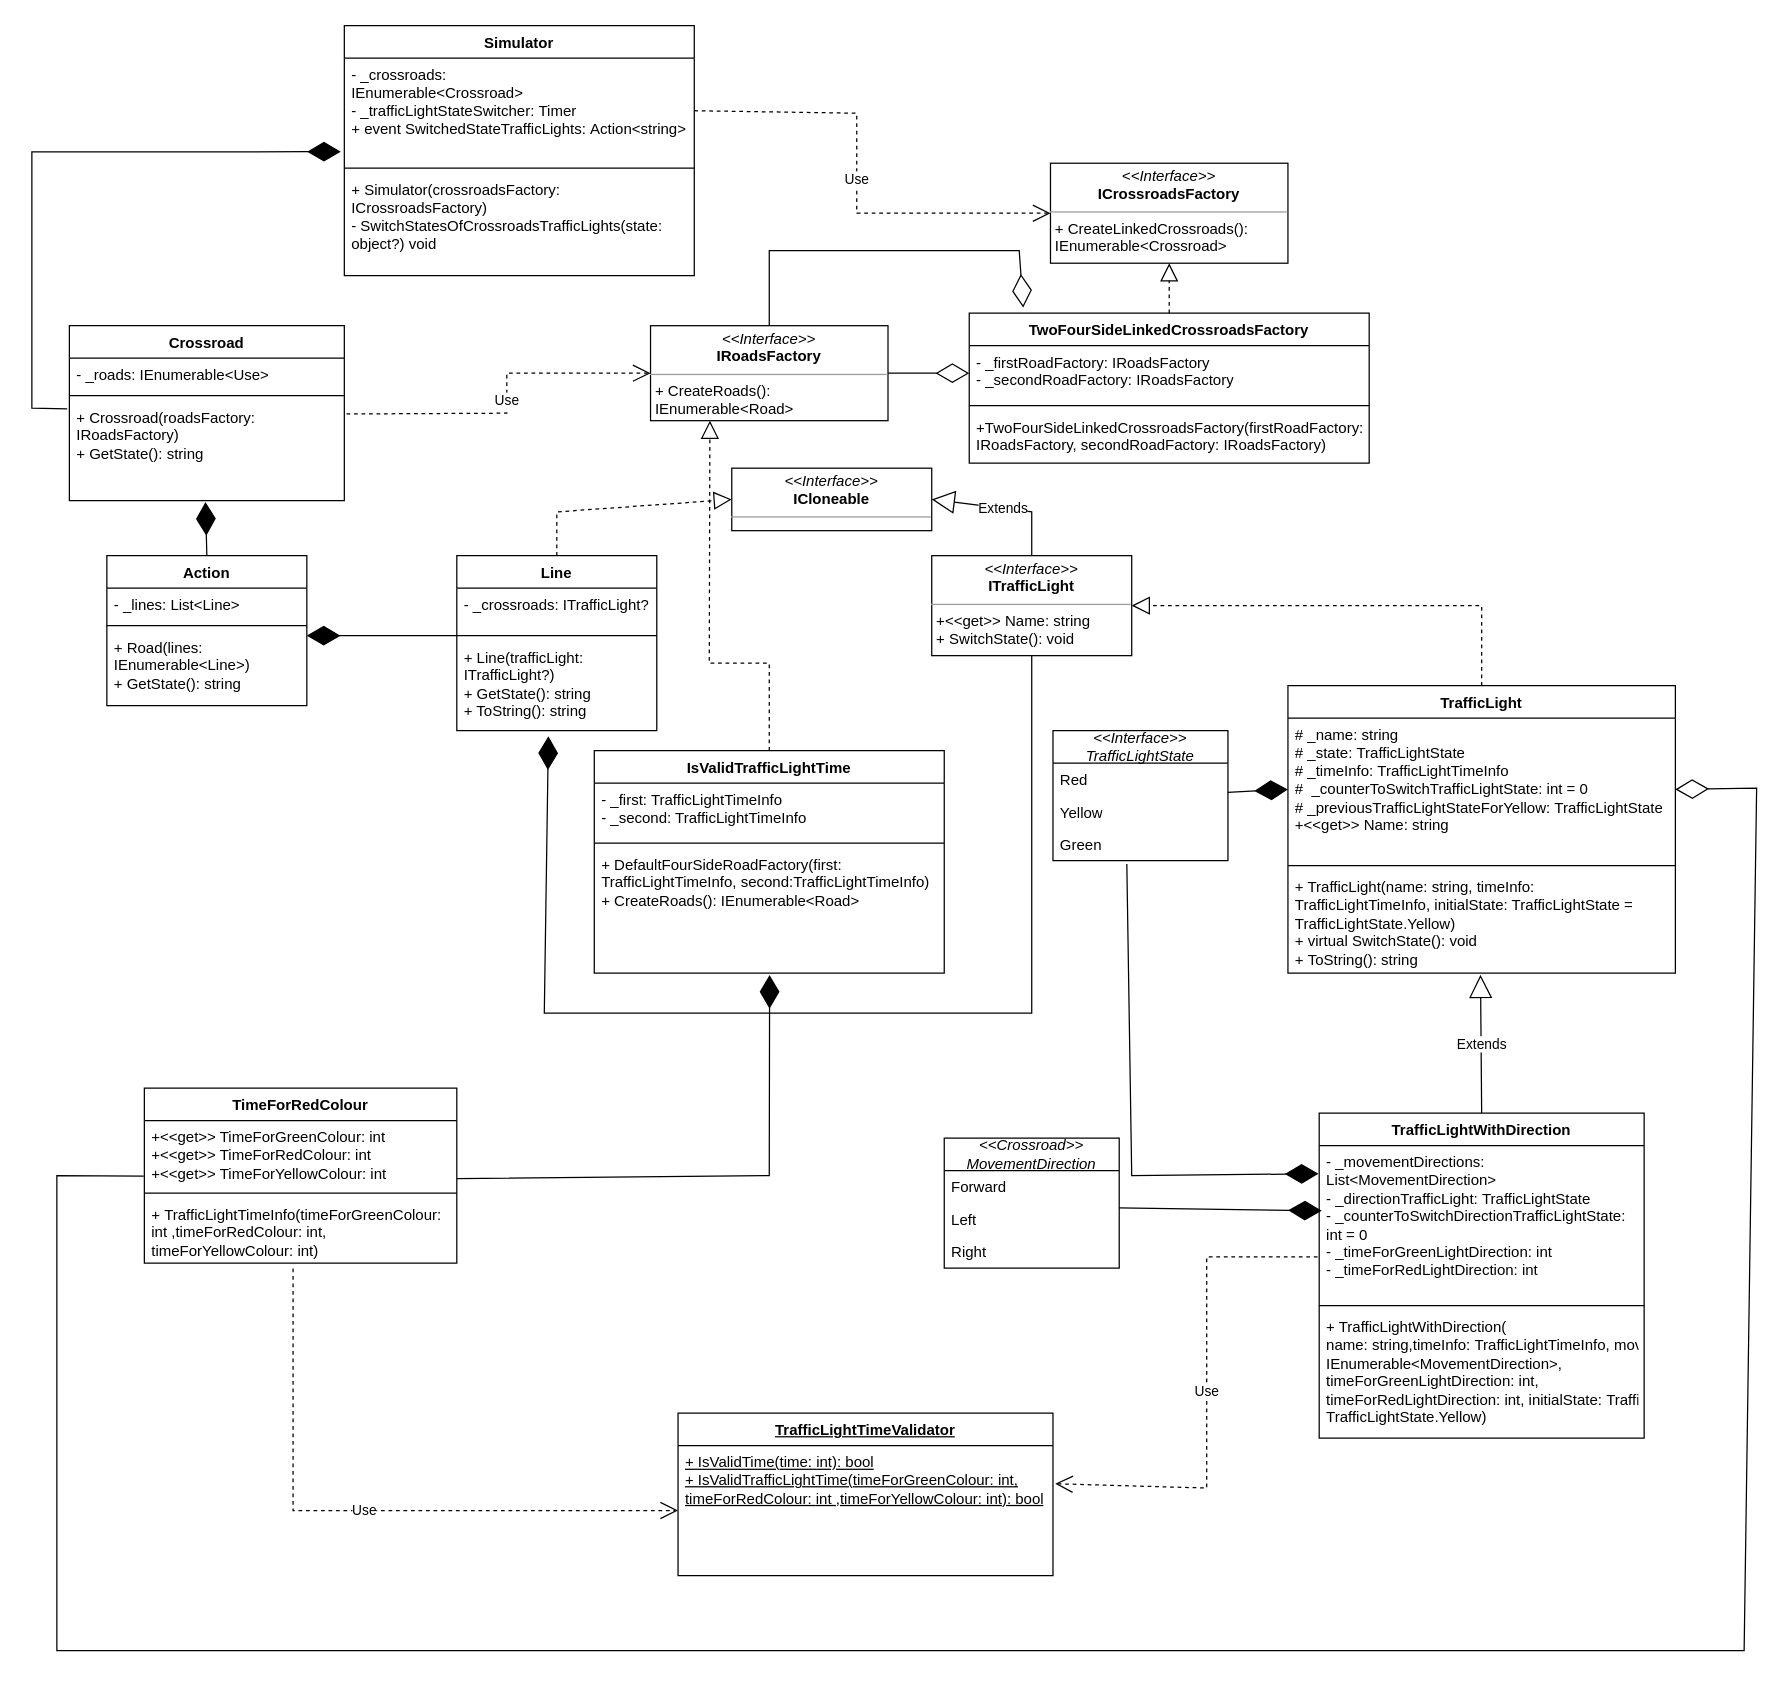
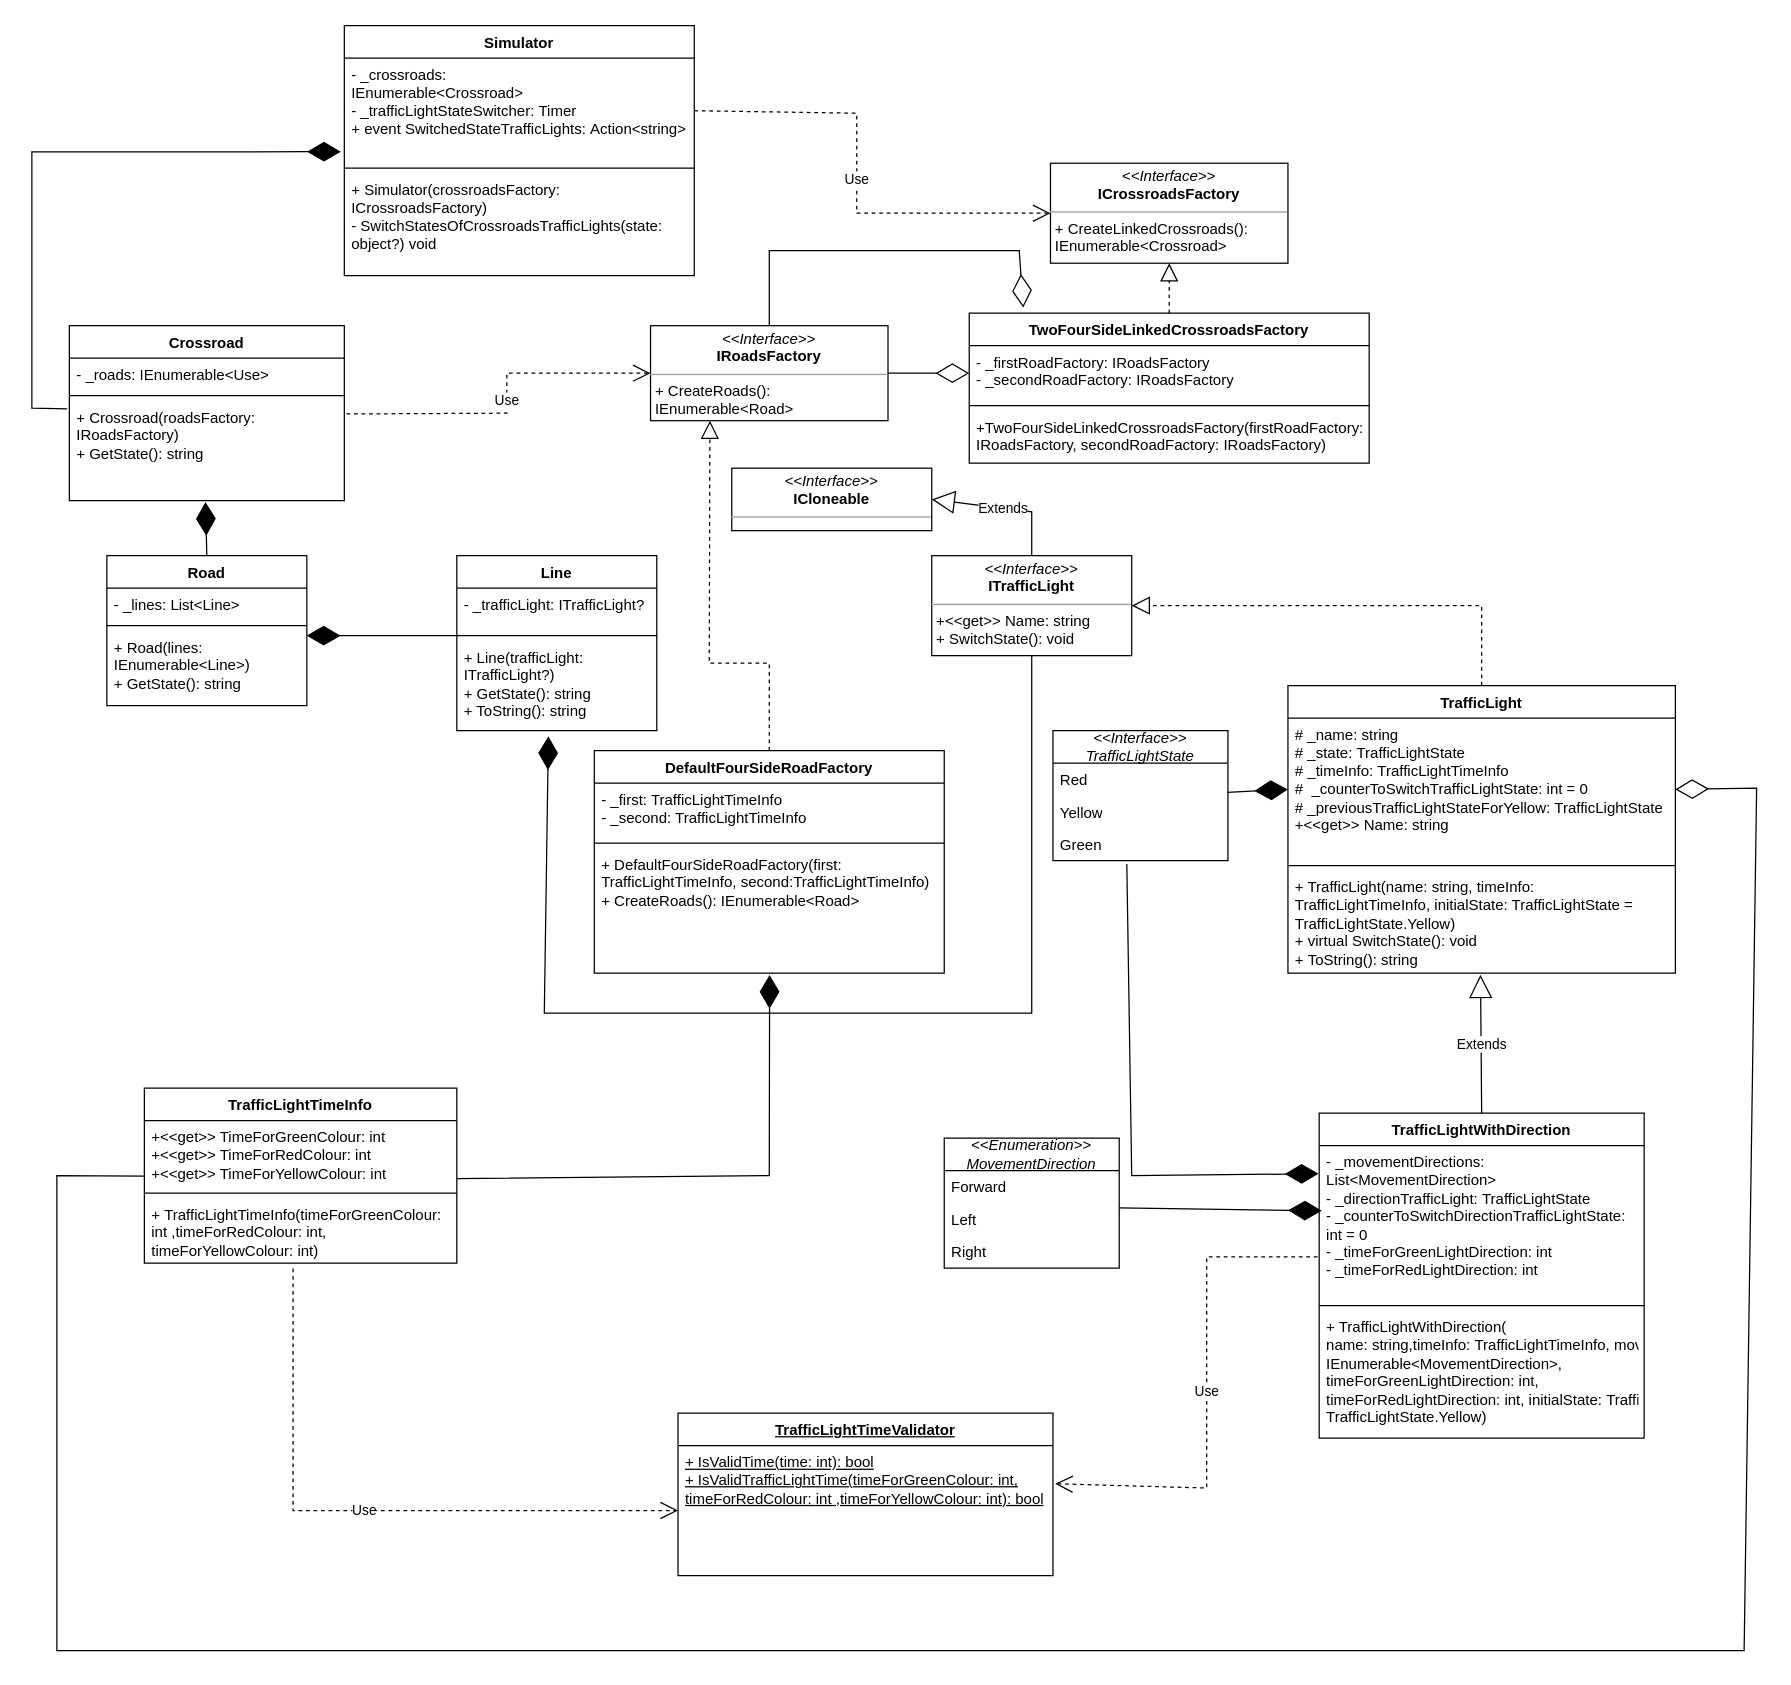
(614, 508) -> none
(207, 573) -> (207, 573)
(558, 615) -> (558, 615)
(769, 768) -> (769, 768)
(301, 1106) -> (301, 1106)
(1032, 1154) -> (1032, 1154)
